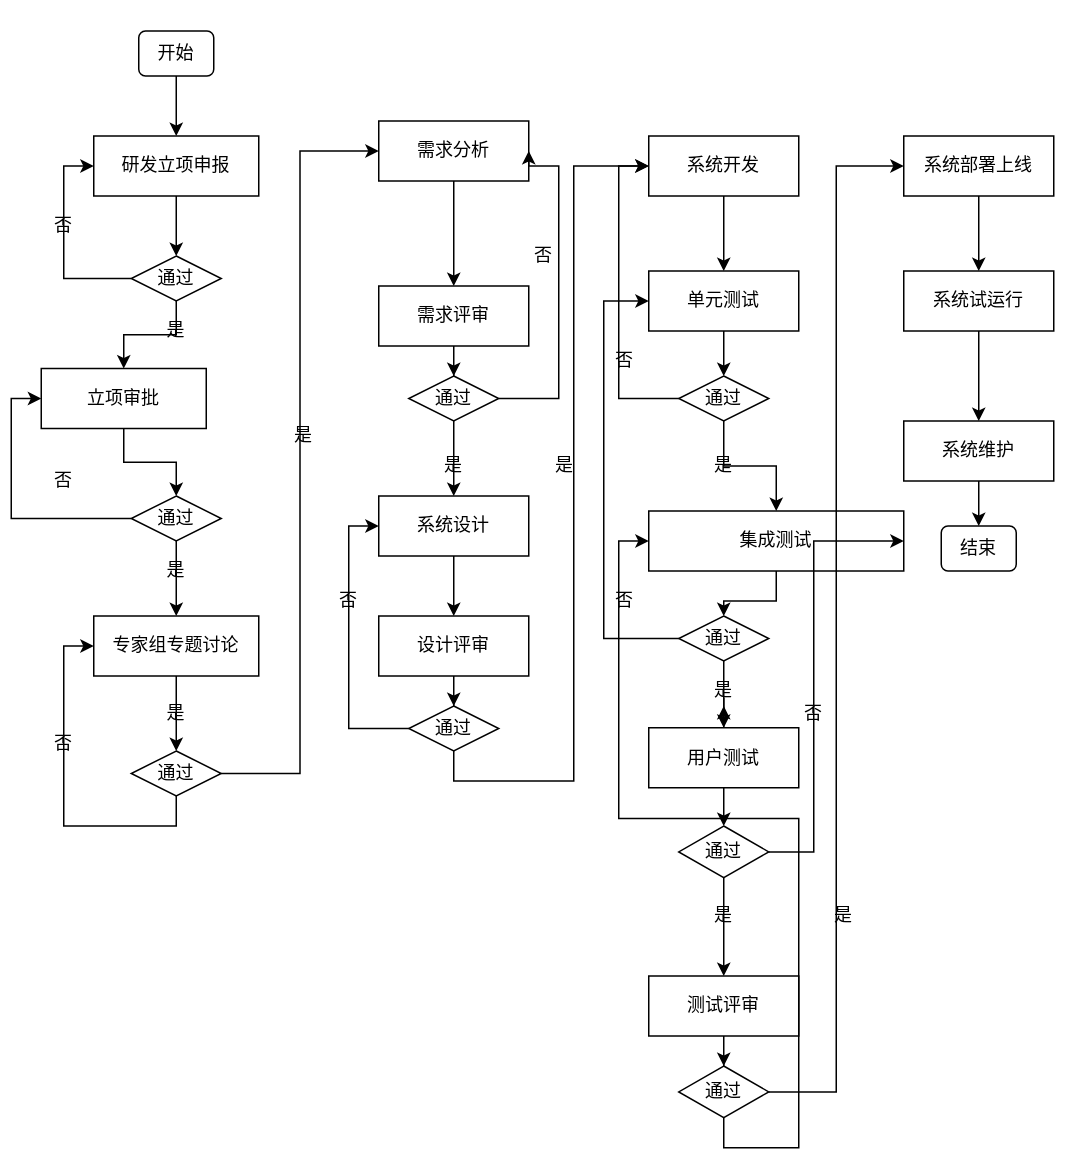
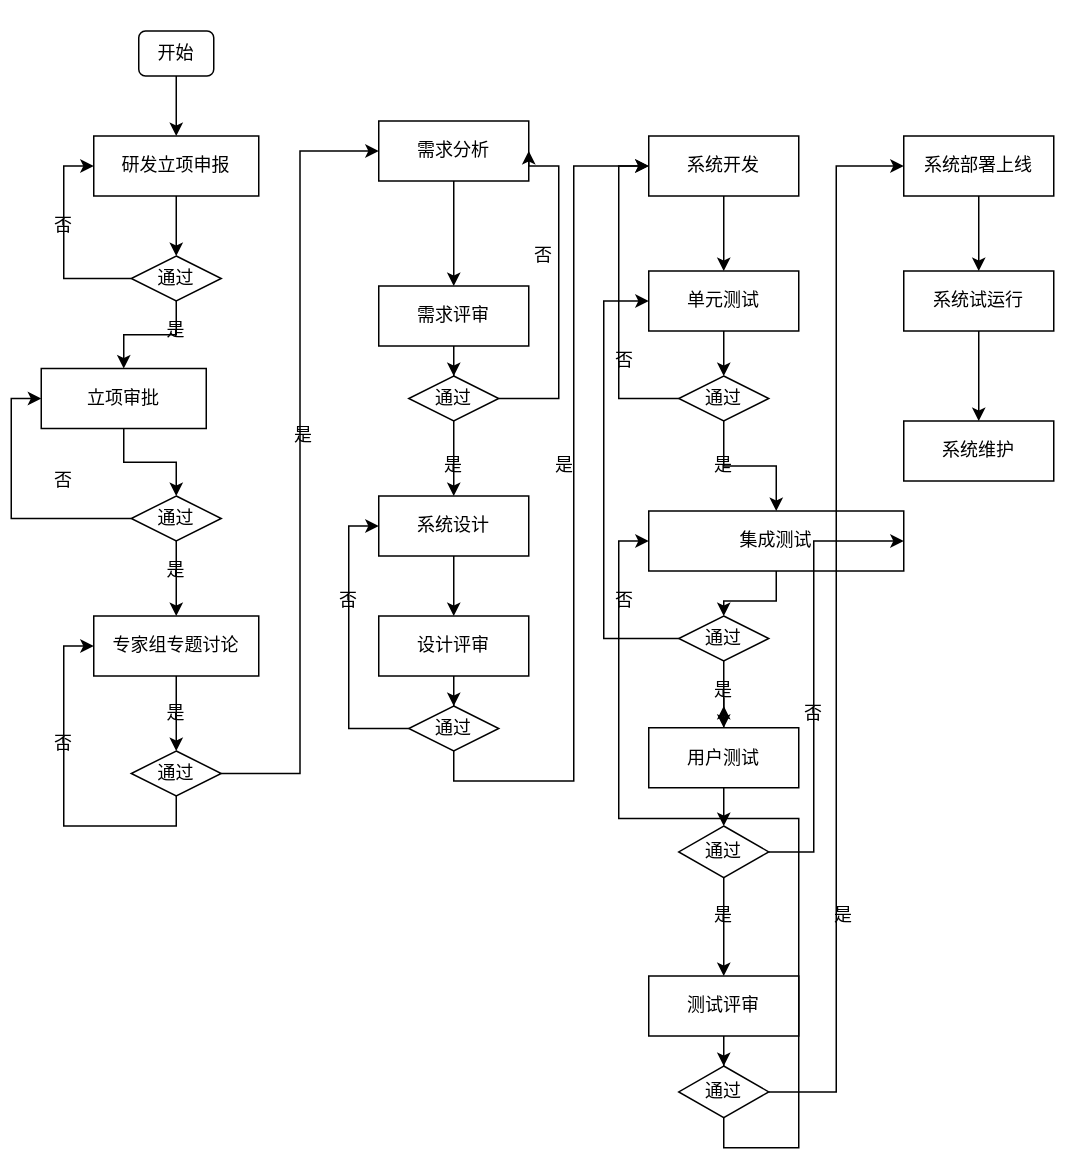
(979, 509) -> none
(979, 548) -> none
